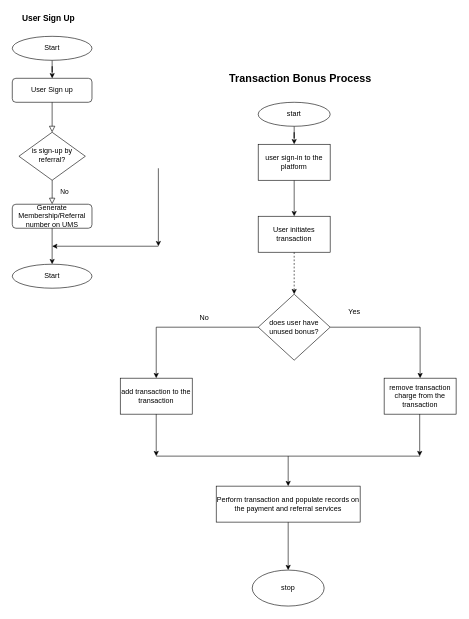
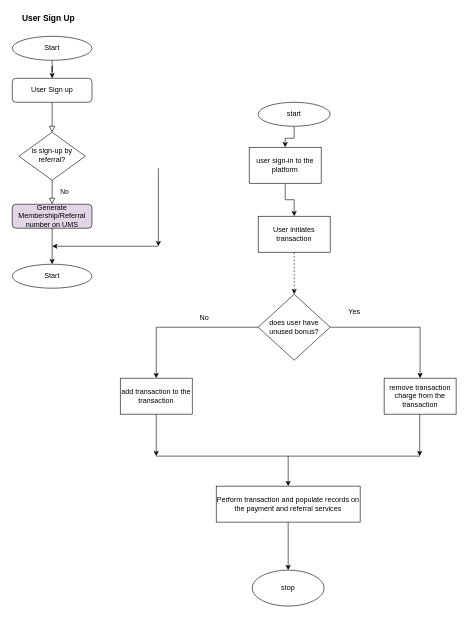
(300, 78) -> none
(294, 162) -> (285, 165)
(52, 216) -> (52, 216)
